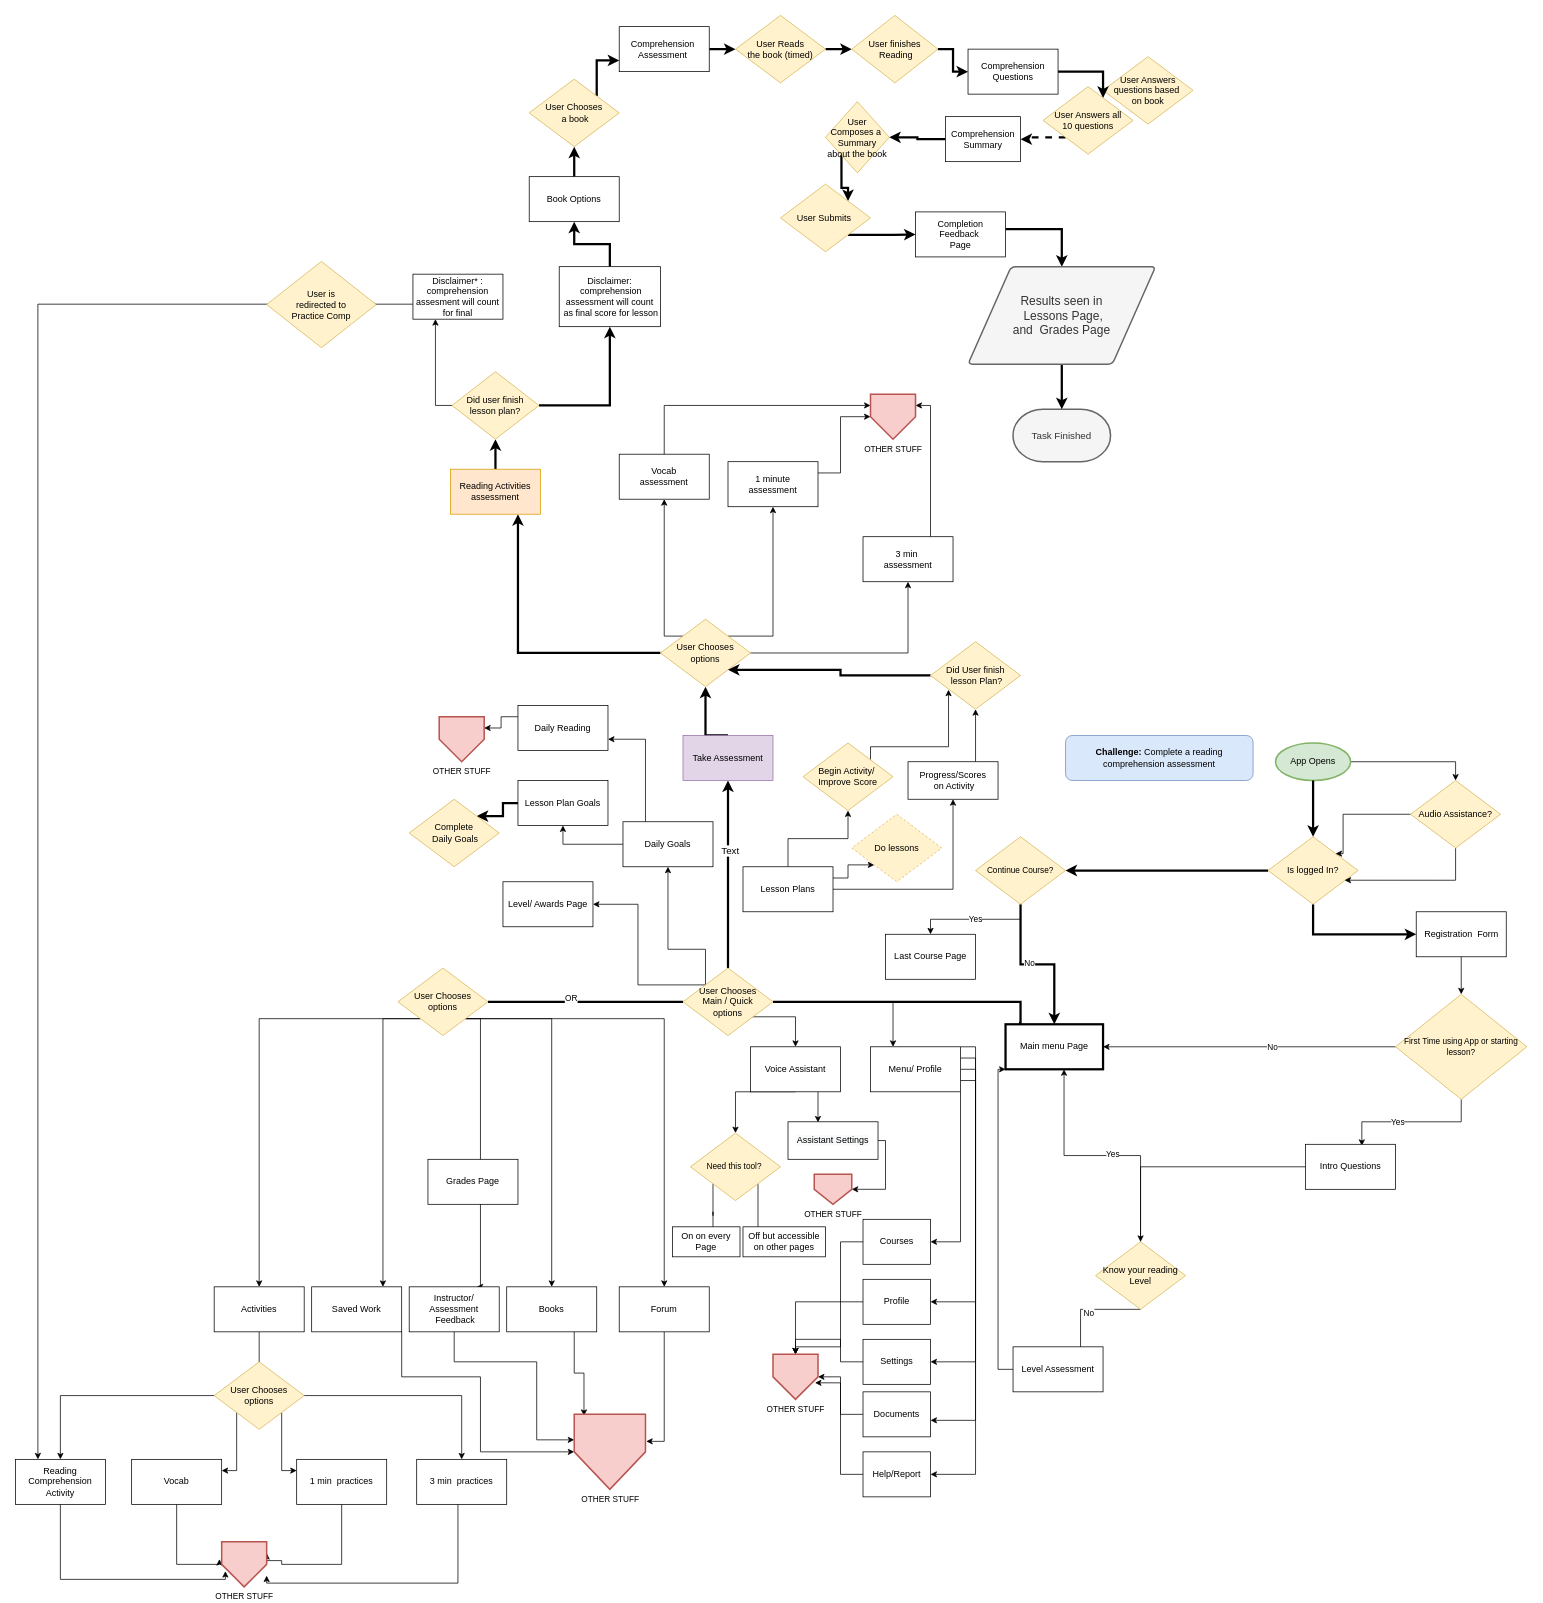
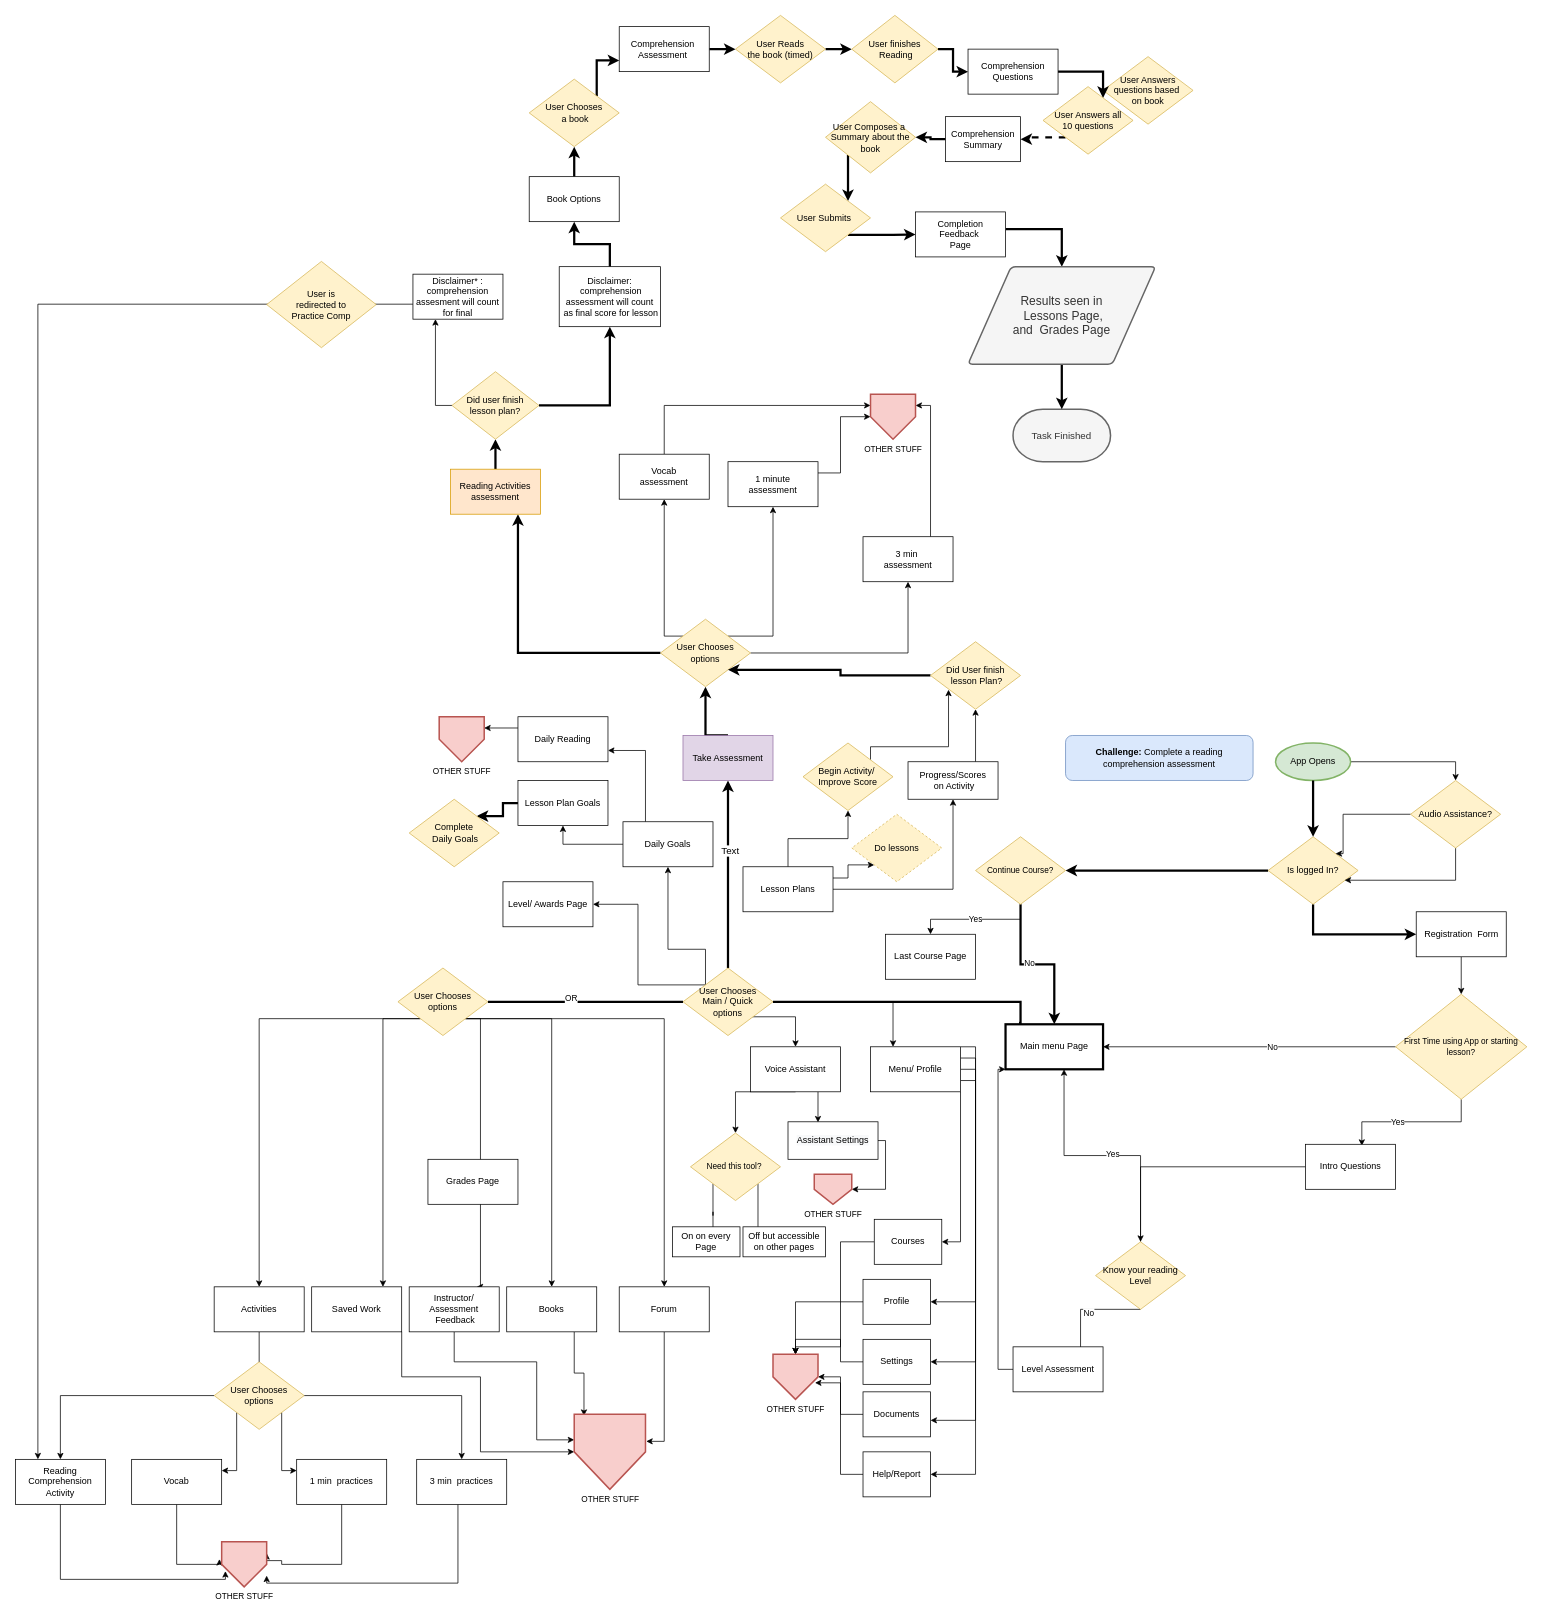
(857, 137) -> (870, 137)
(563, 728) -> (563, 739)
(897, 1242) -> (908, 1242)
